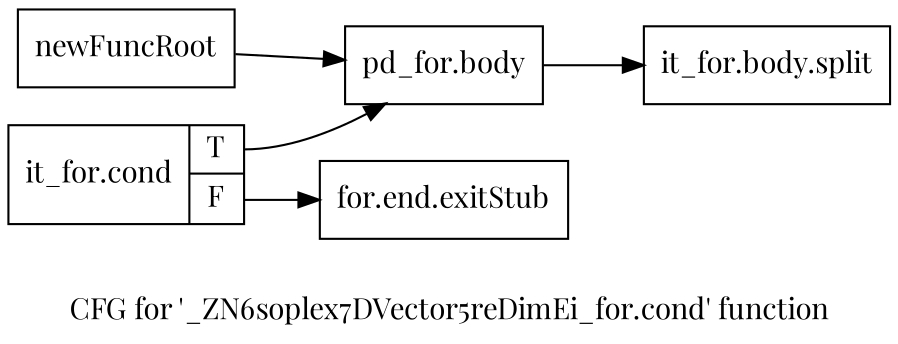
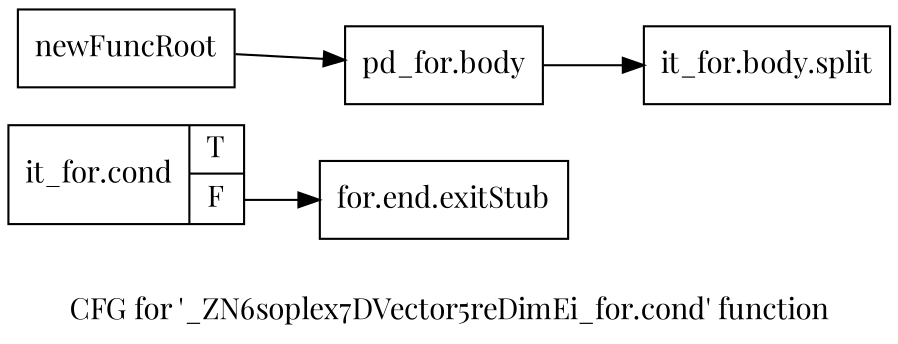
(307, 139) -> none
